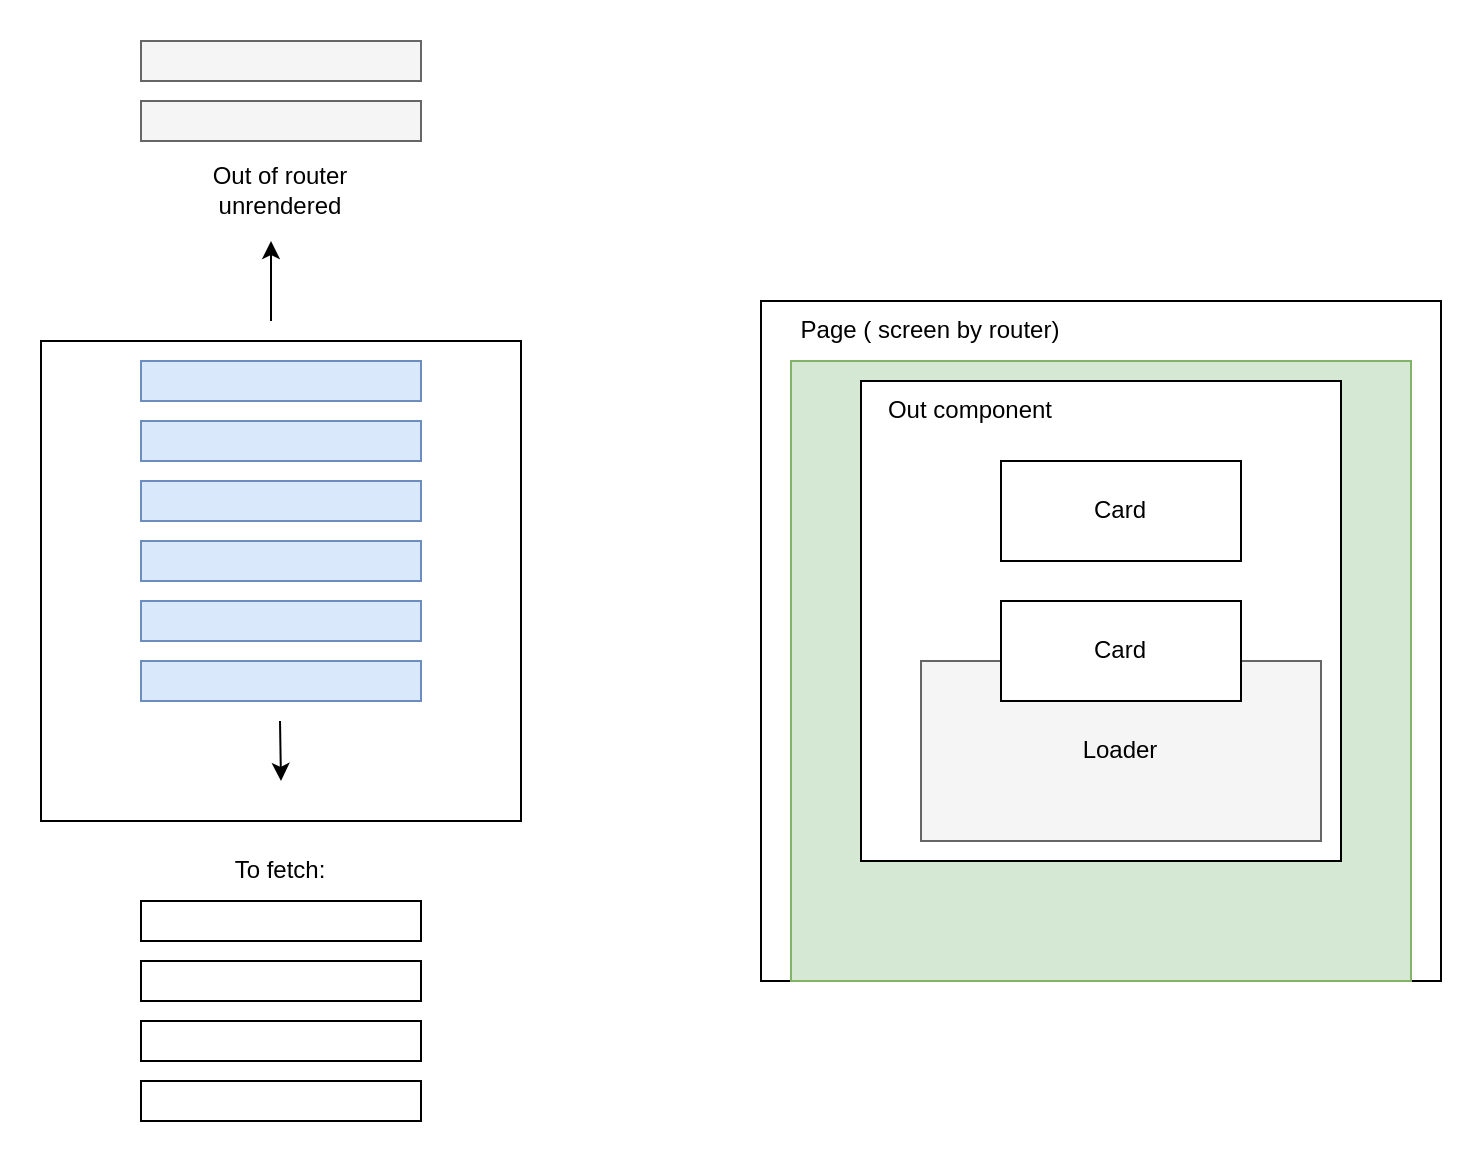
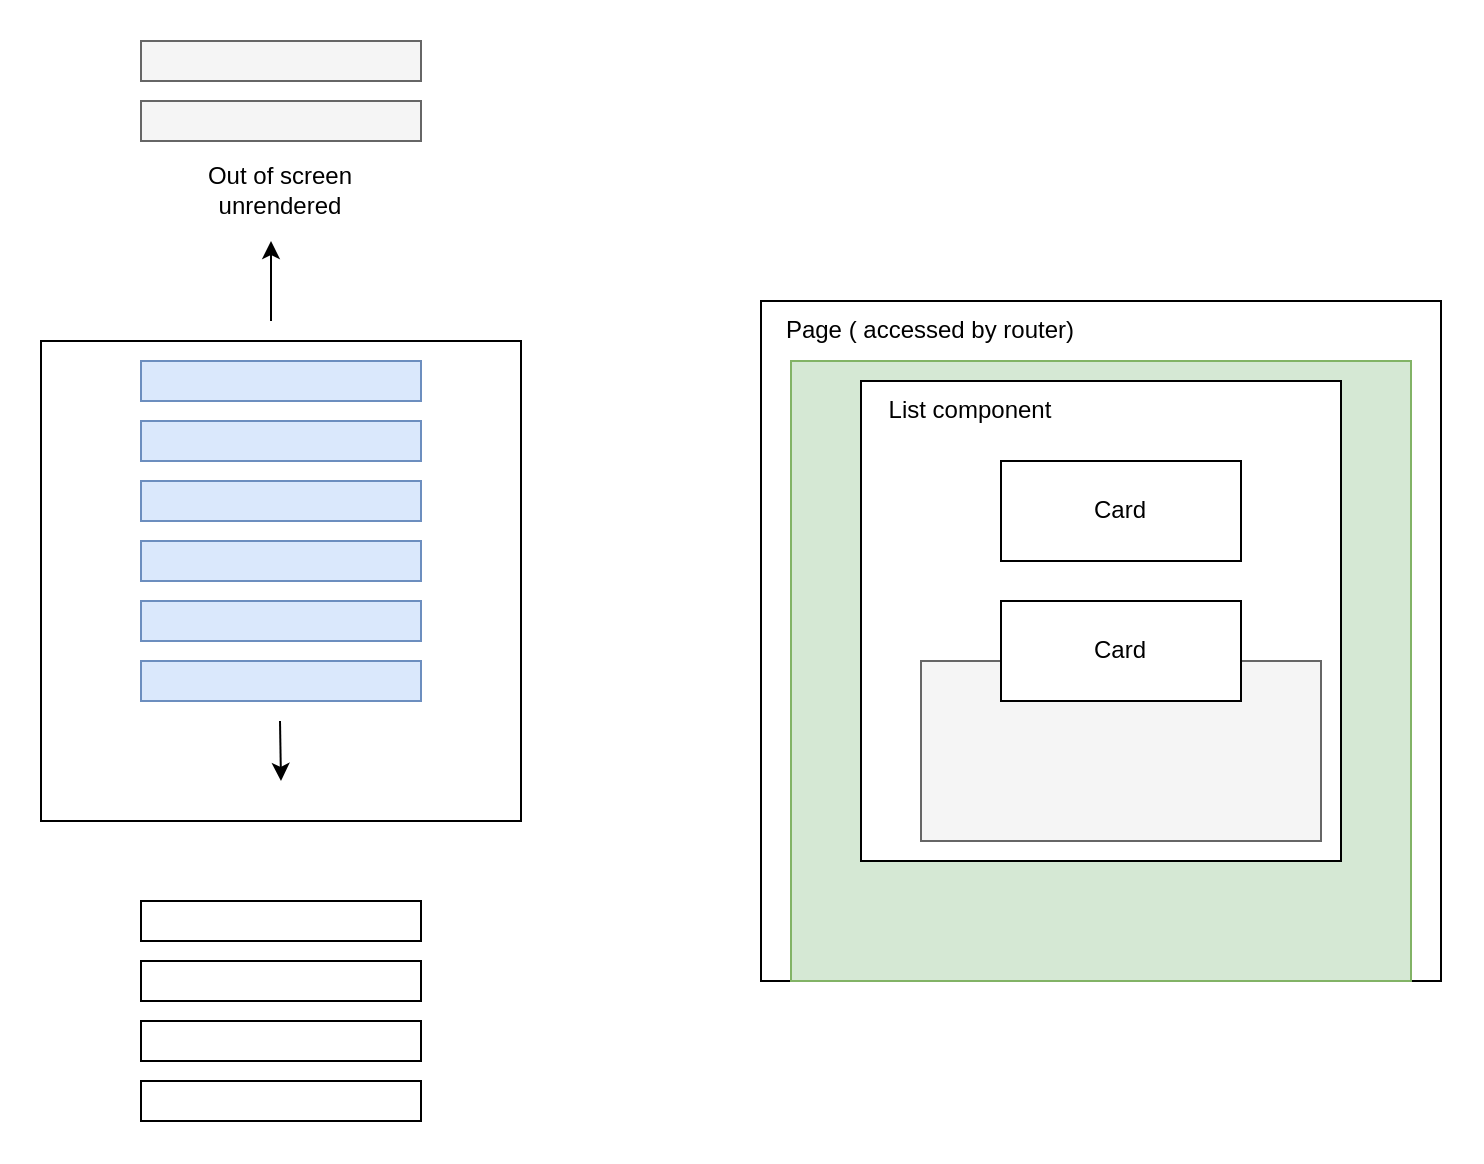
(281, 191) -> (281, 191)
(931, 331) -> (931, 331)
(971, 411) -> (971, 411)
(1121, 751) -> none
(281, 871) -> none
